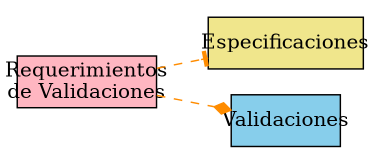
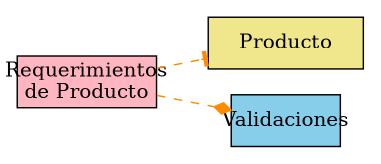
(286, 43) -> (286, 43)
(87, 82) -> (87, 82)
